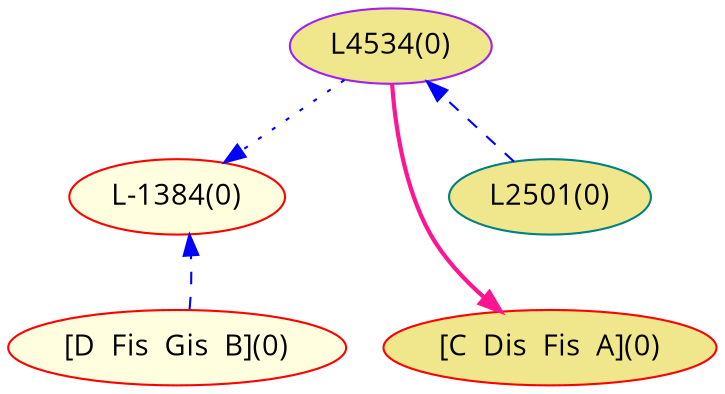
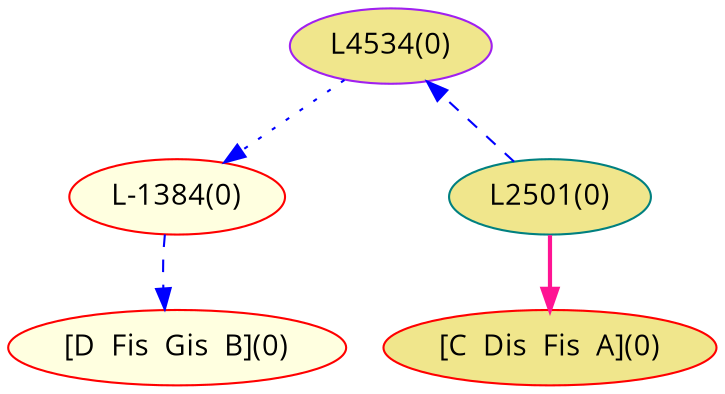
(415, 201) -> (550, 262)
(191, 282) -> (163, 261)
